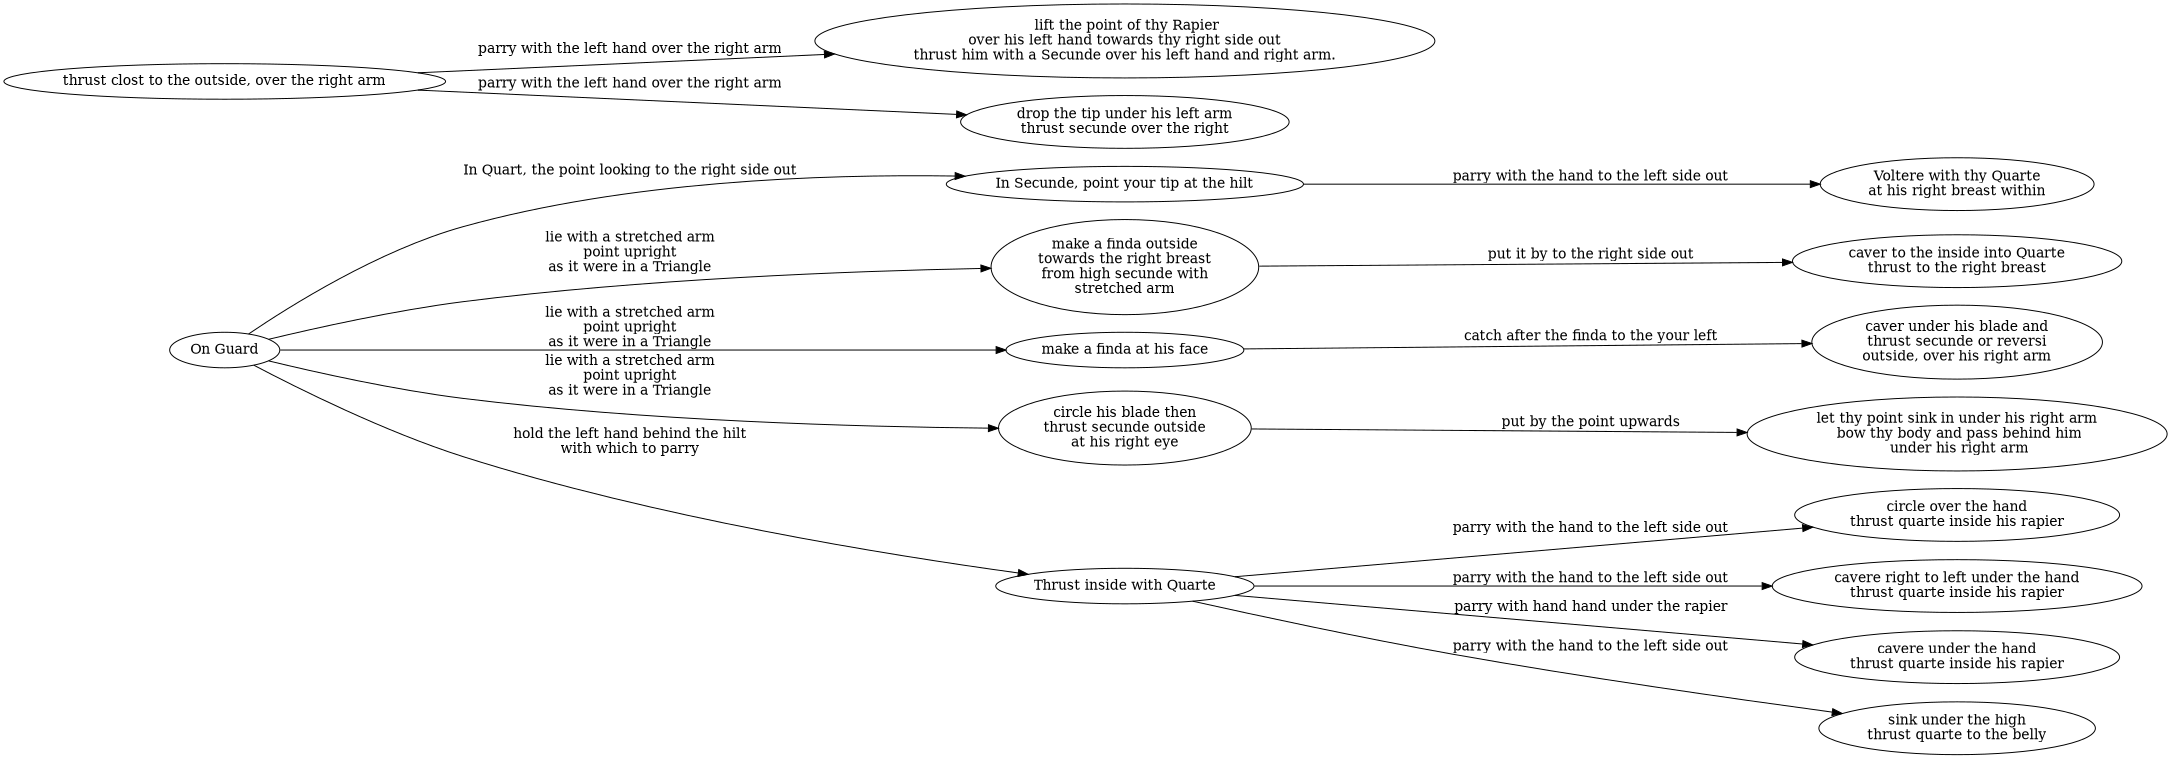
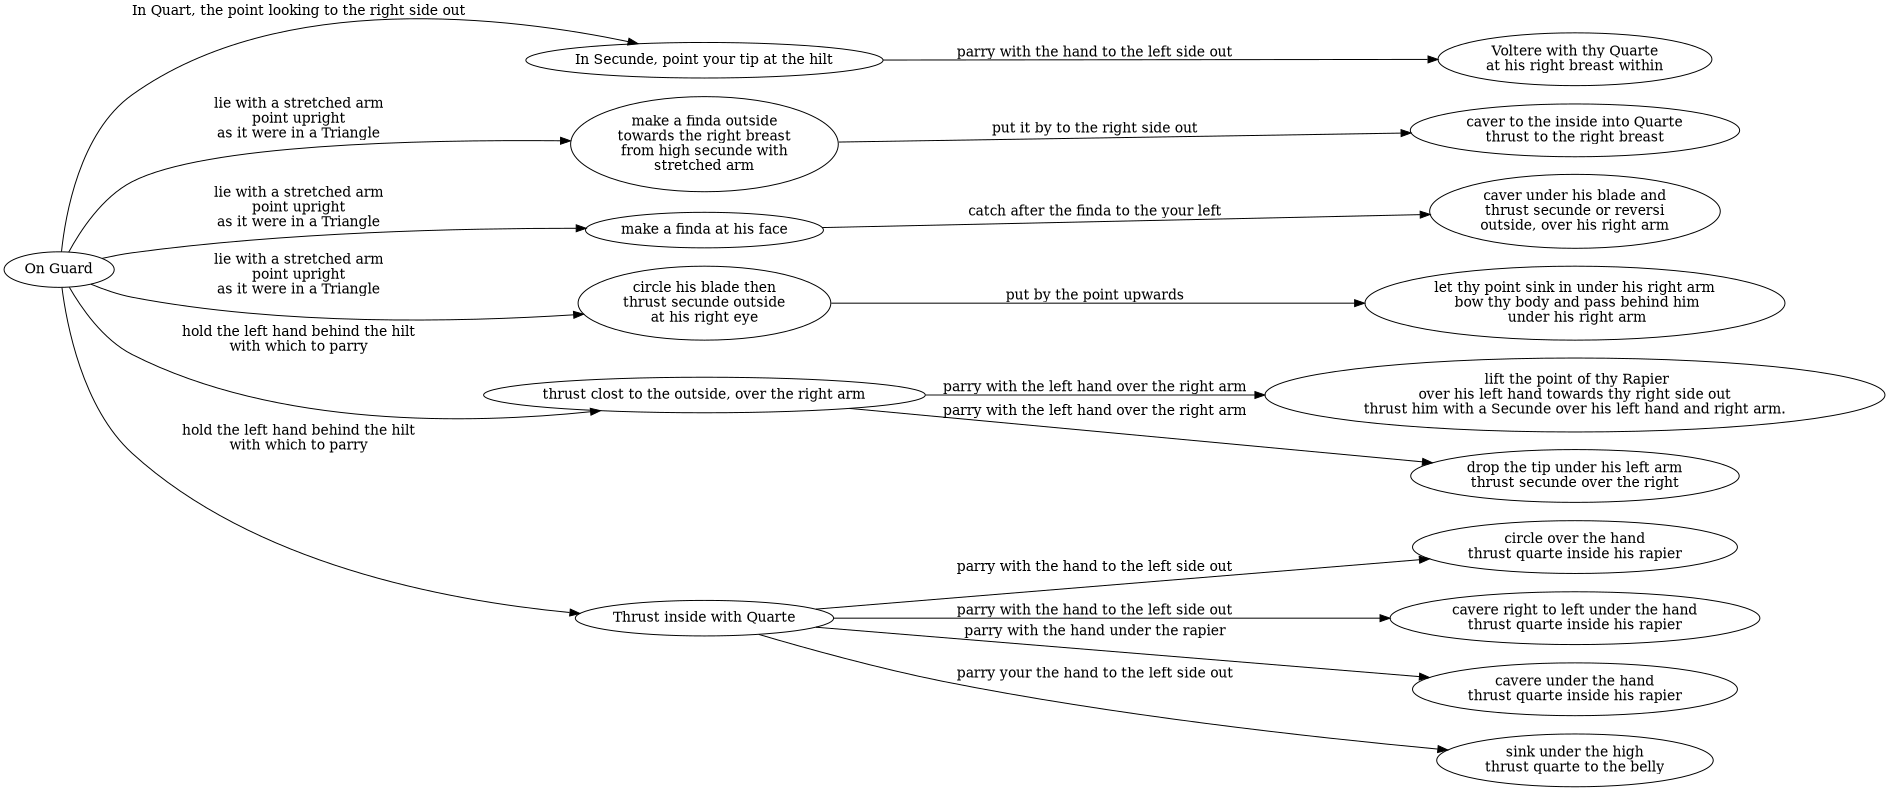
none -> (311, 408)
(1591, 607) -> (1095, 632)
(1591, 647) -> (1095, 674)
